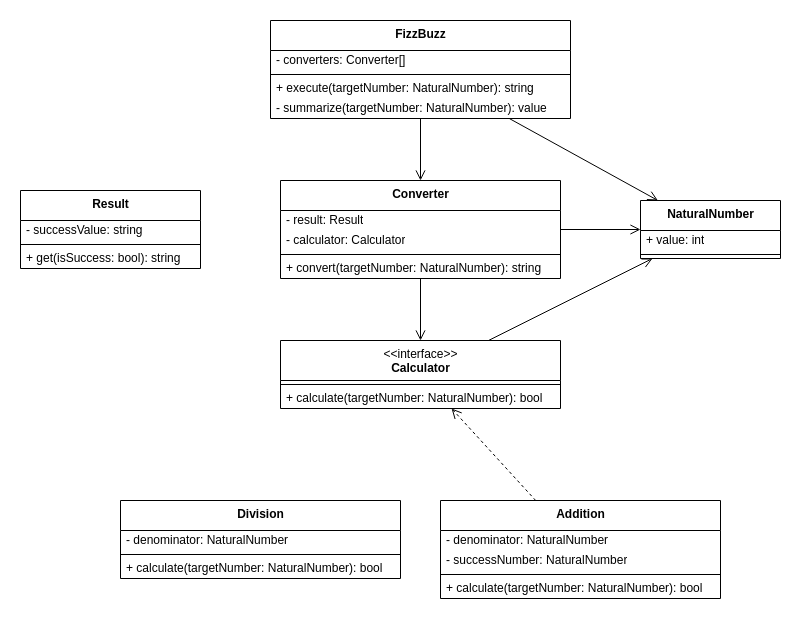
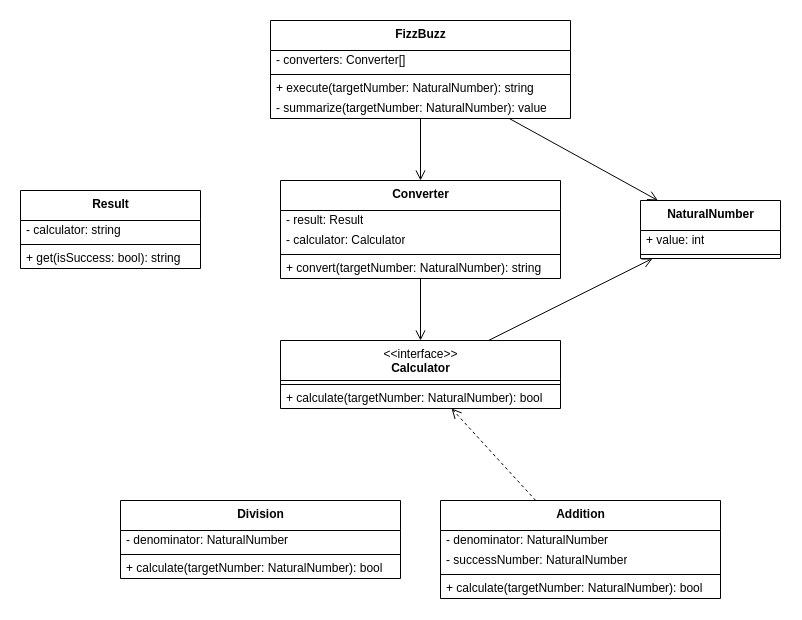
(600, 230) -> none
(93, 231) -> (84, 231)
